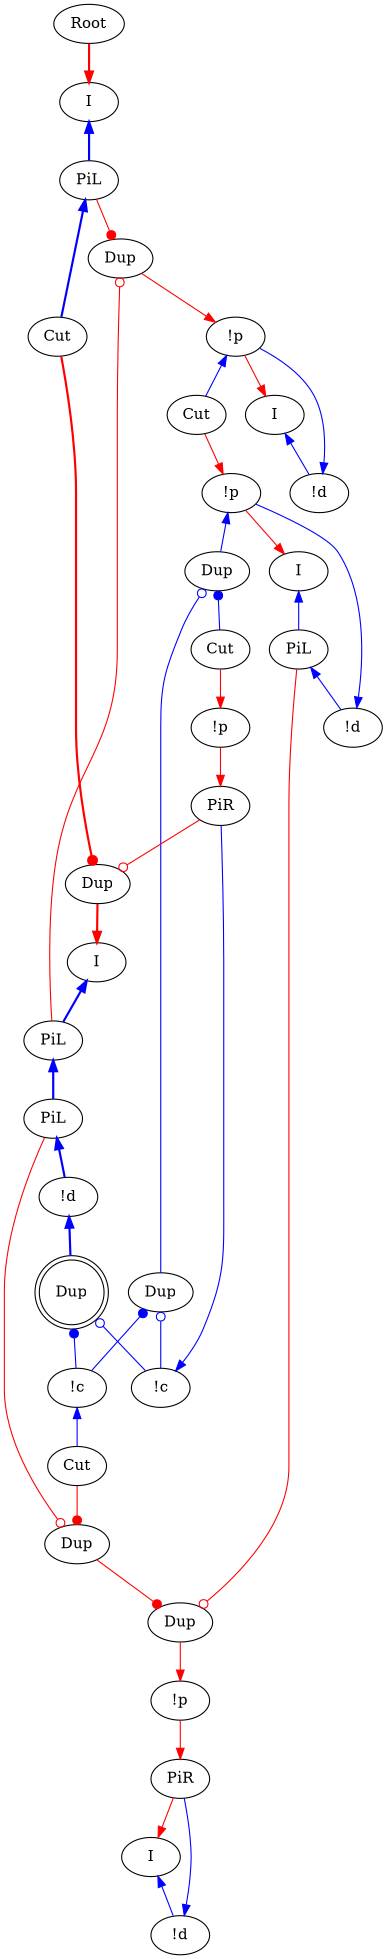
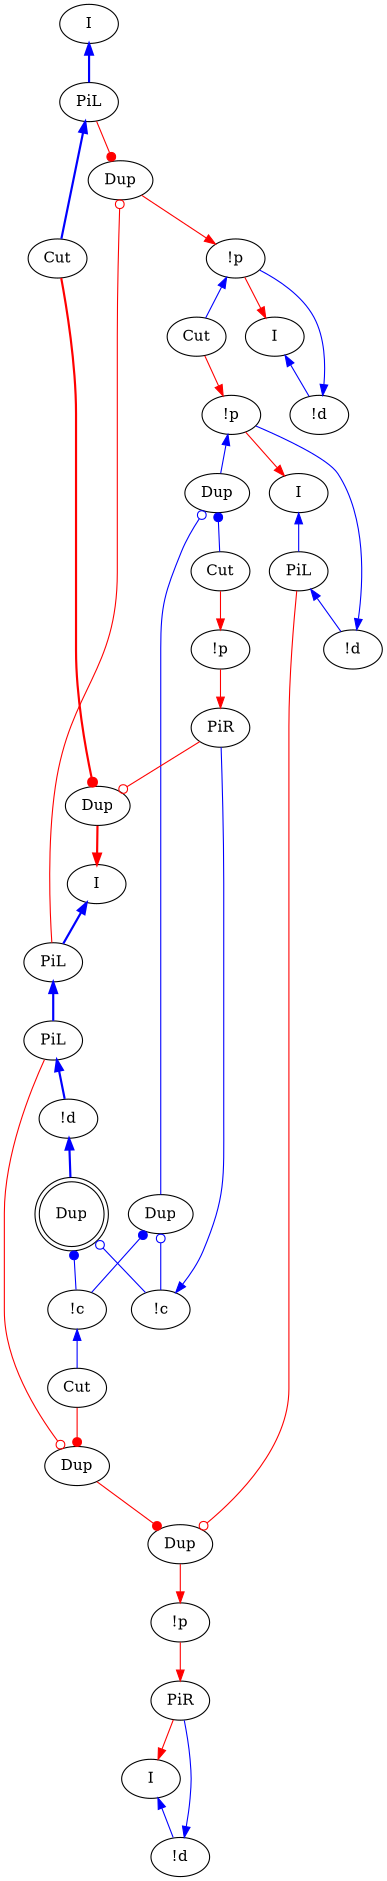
(89, 24) -> none
